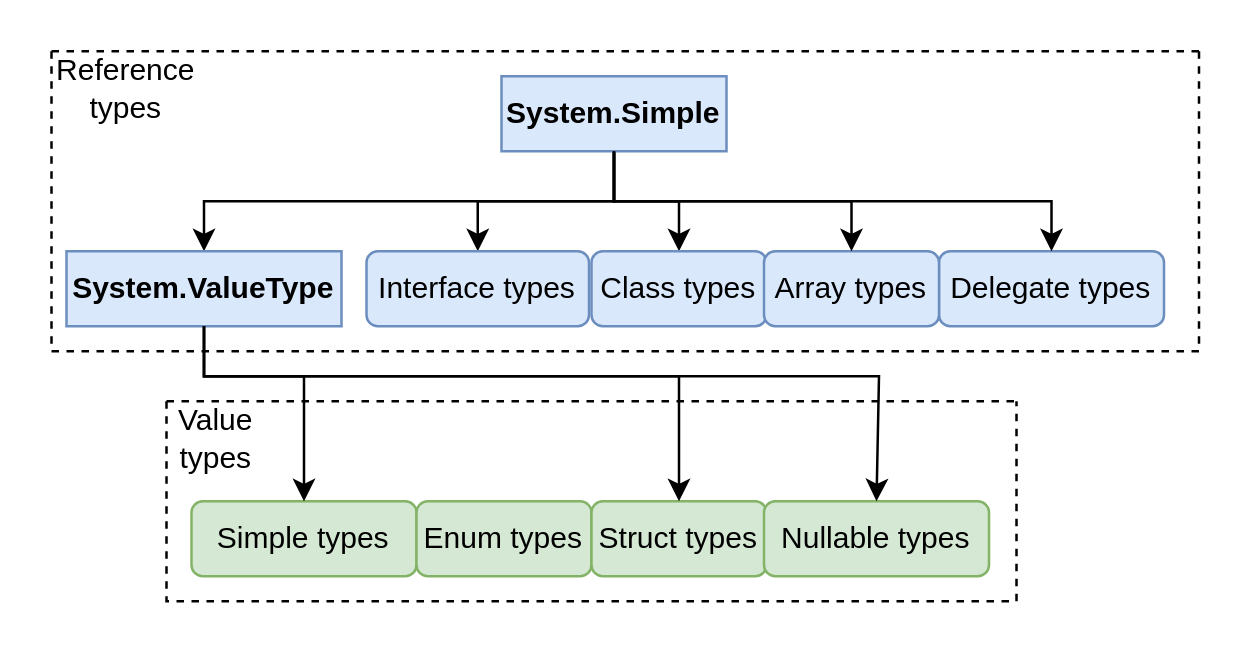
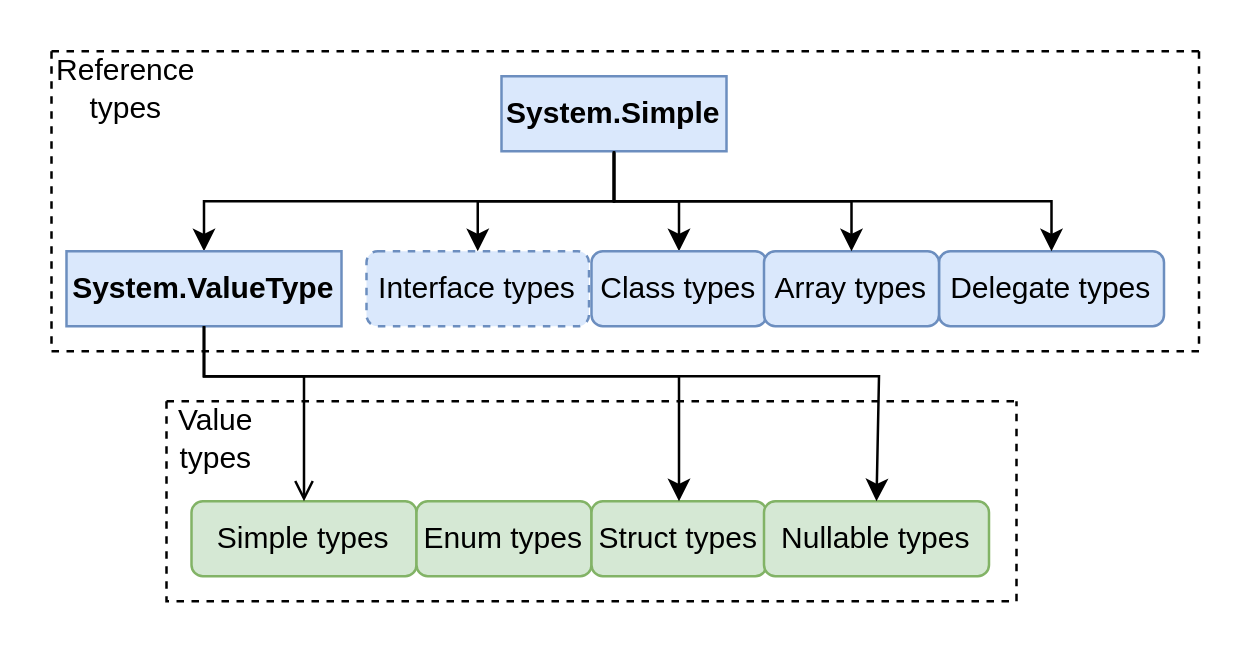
(478, 289) -> (478, 289)
(304, 483) -> (304, 487)
